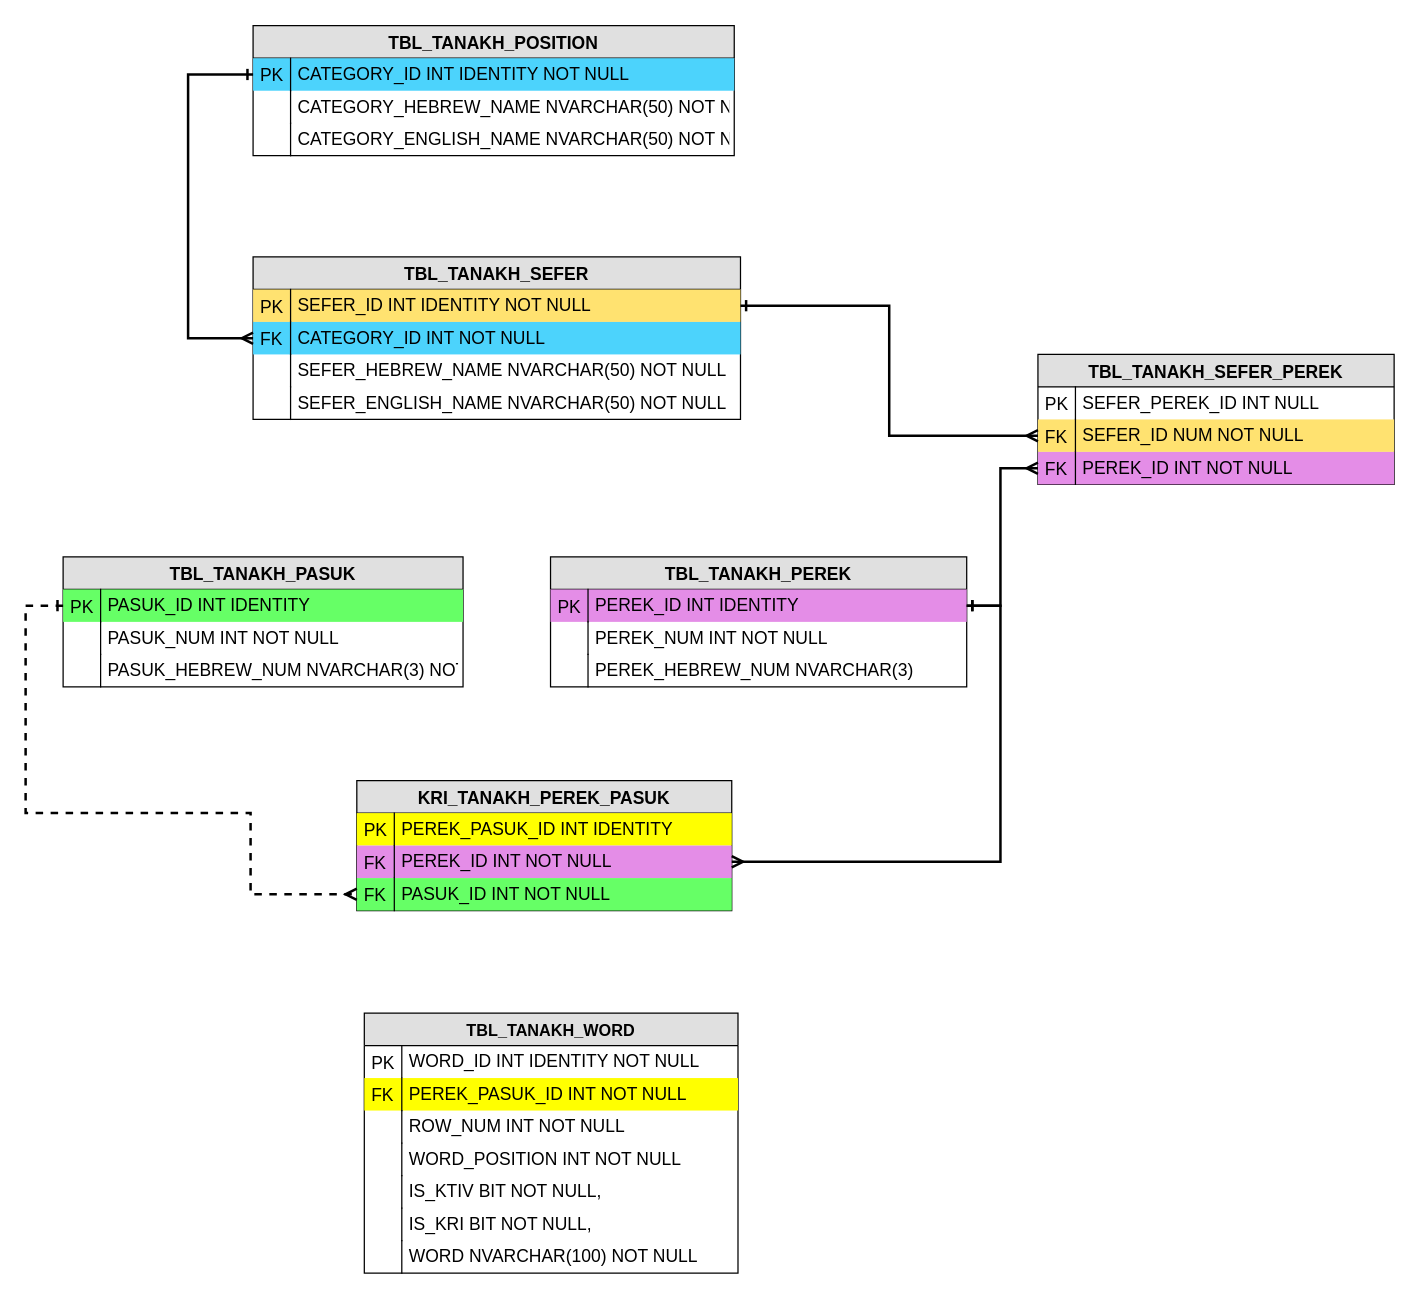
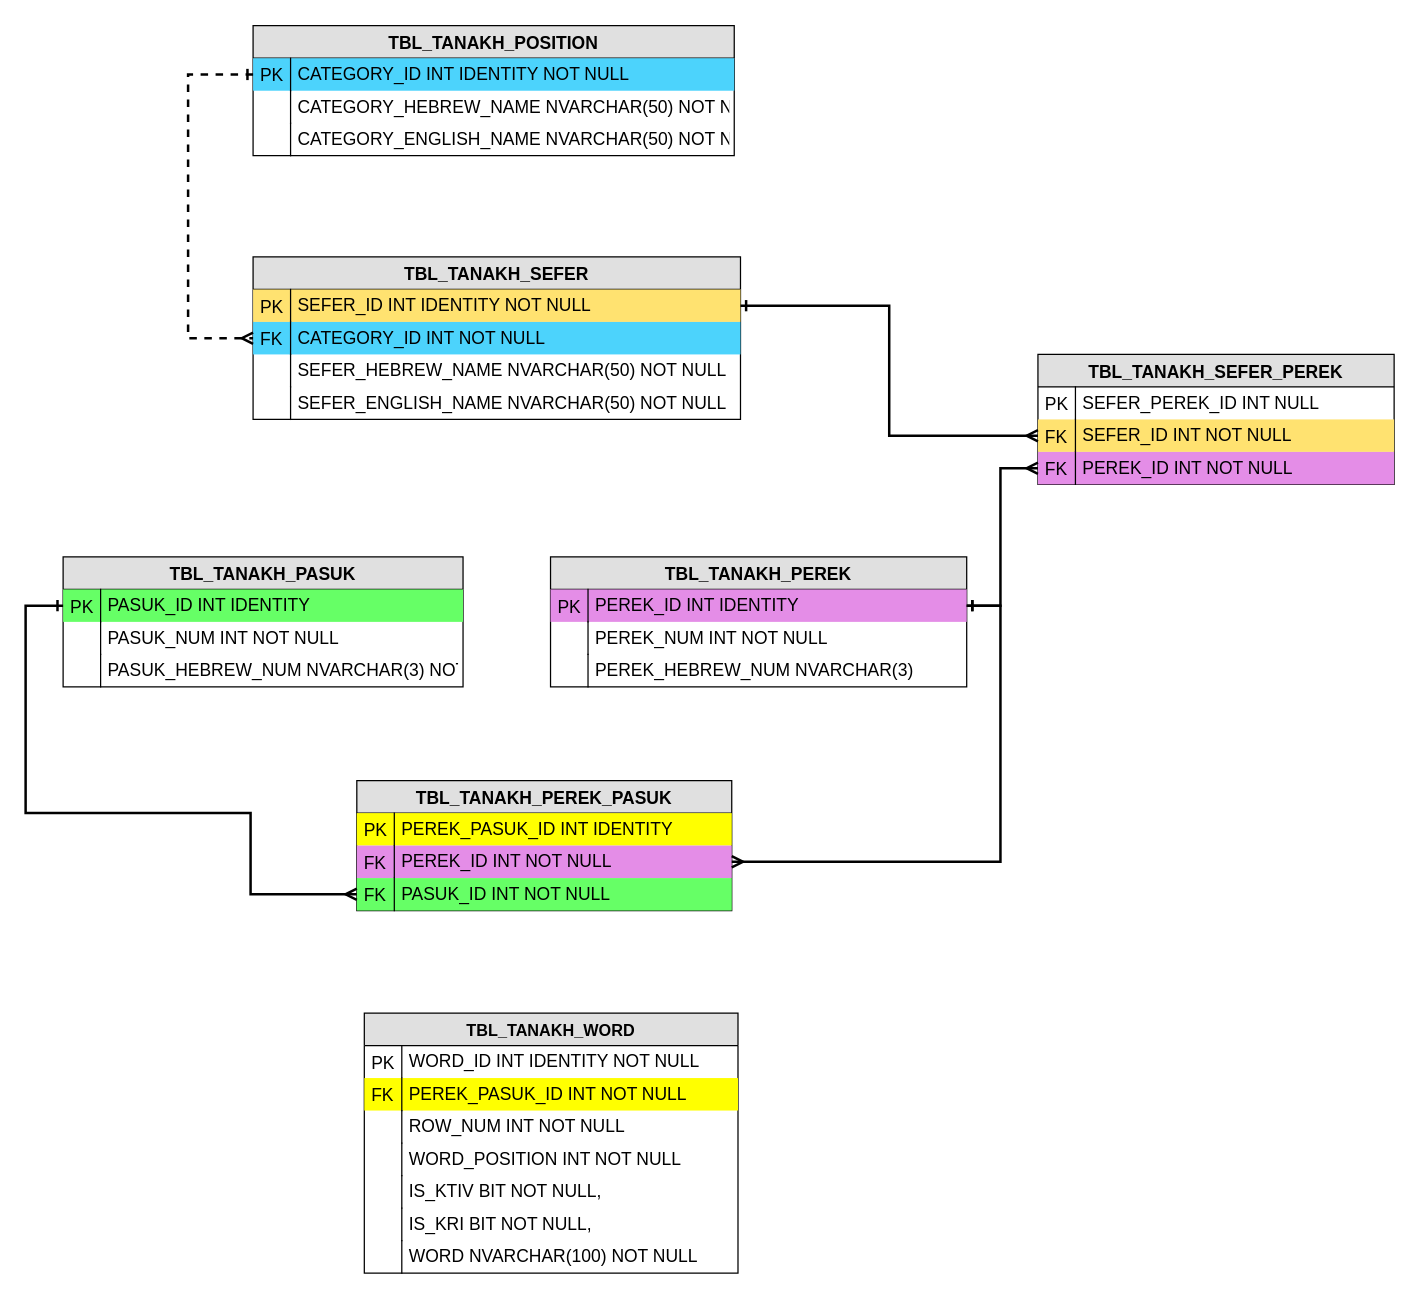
(188, 200) -> (188, 200)
(1179, 435) -> (1179, 435)
(544, 798) -> (544, 798)
(112, 813) -> (112, 813)
